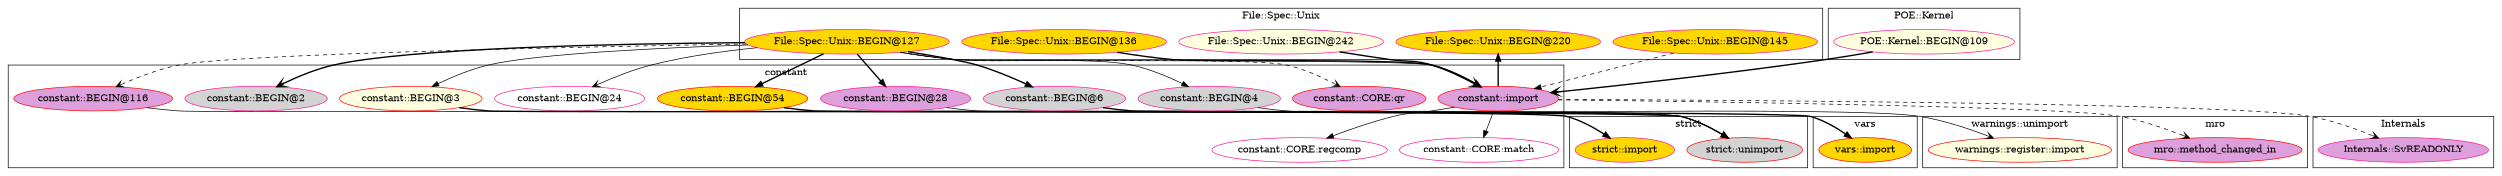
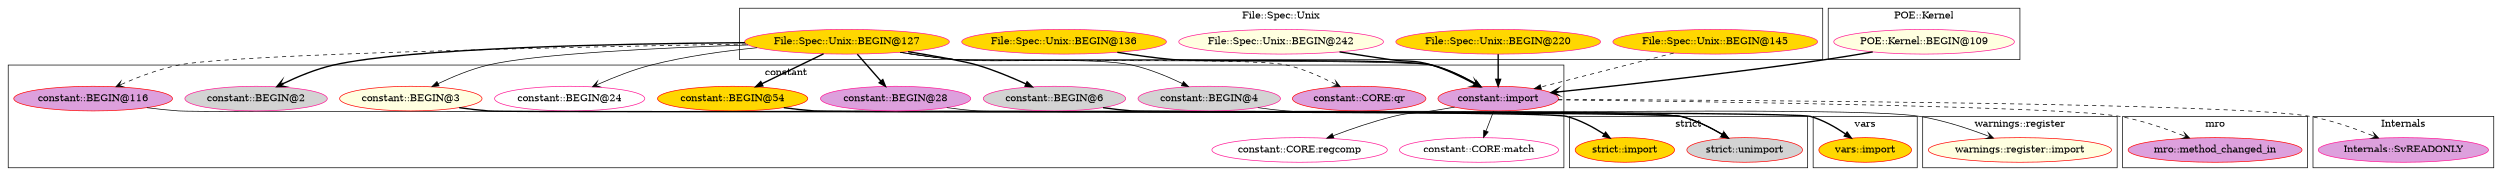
(1498, 74) -> (1498, 69)
(2020, 124) -> (2020, 124)
(1625, 150) -> (1625, 150)
